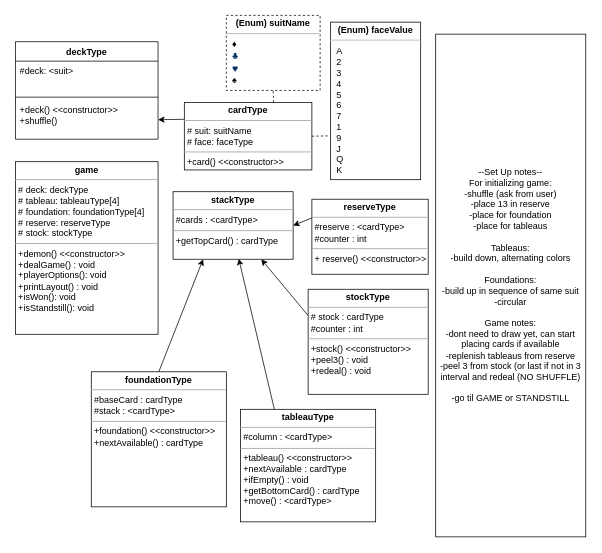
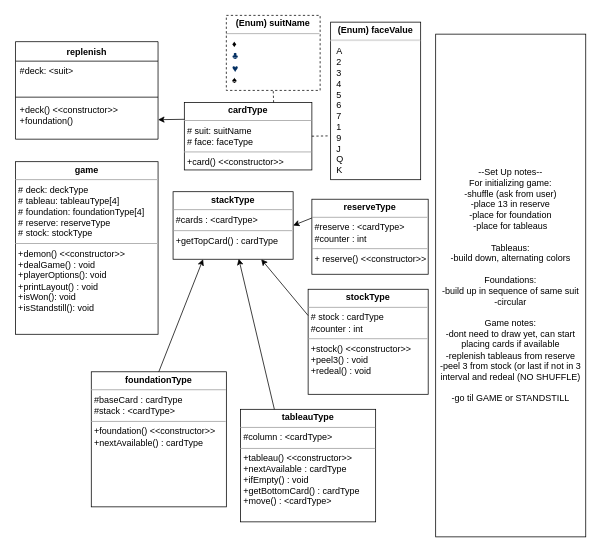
(87, 52) -> (87, 52)
(77, 116) -> (77, 116)
